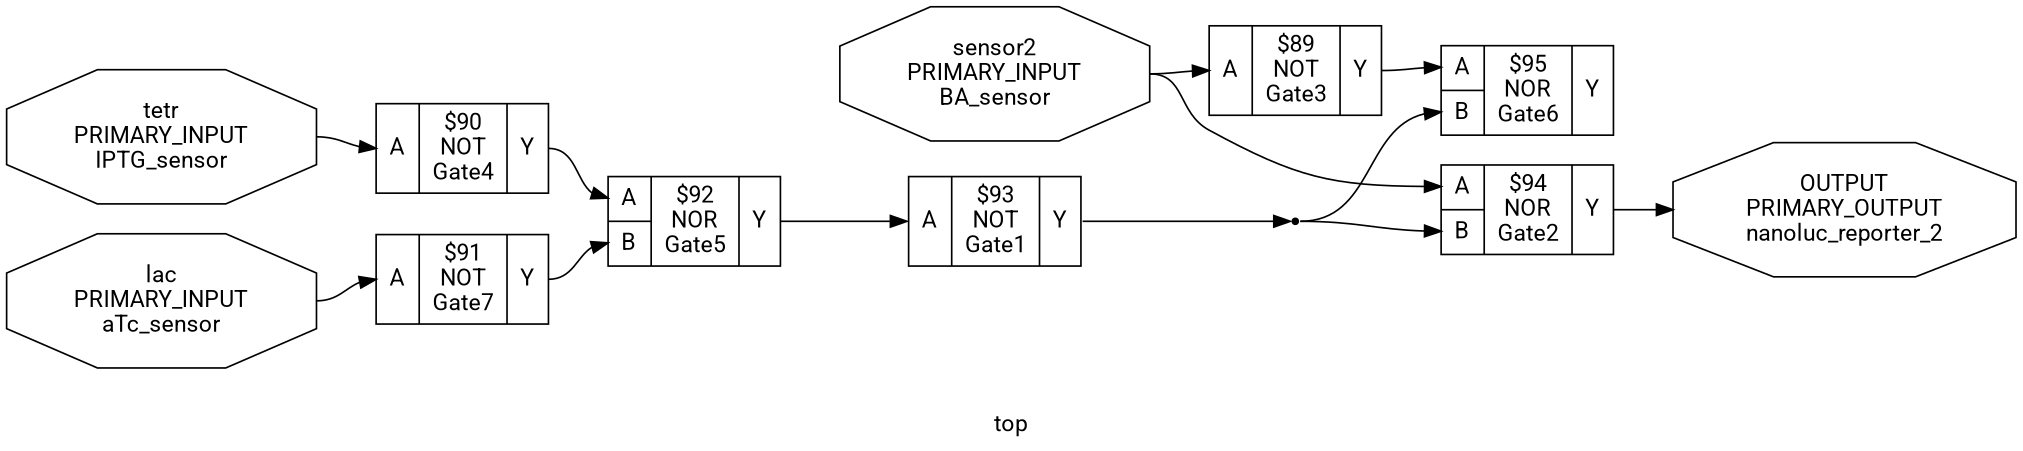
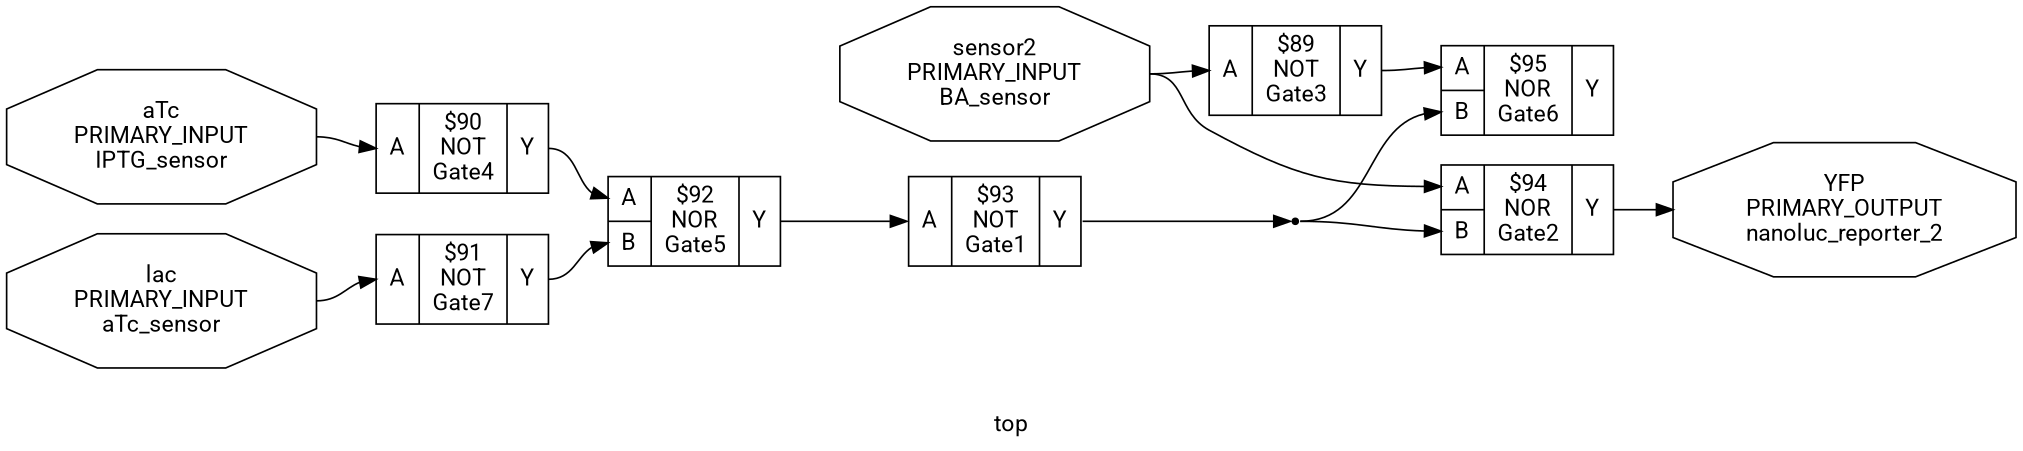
(162, 137) -> (162, 137)
(1845, 210) -> (1845, 210)
